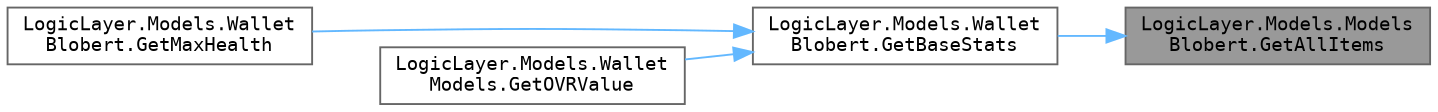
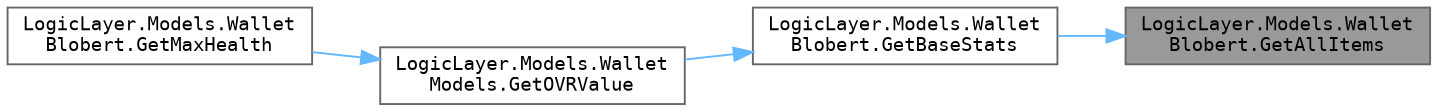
(523, 29) -> (337, 55)
(1278, 36) -> (1278, 36)
